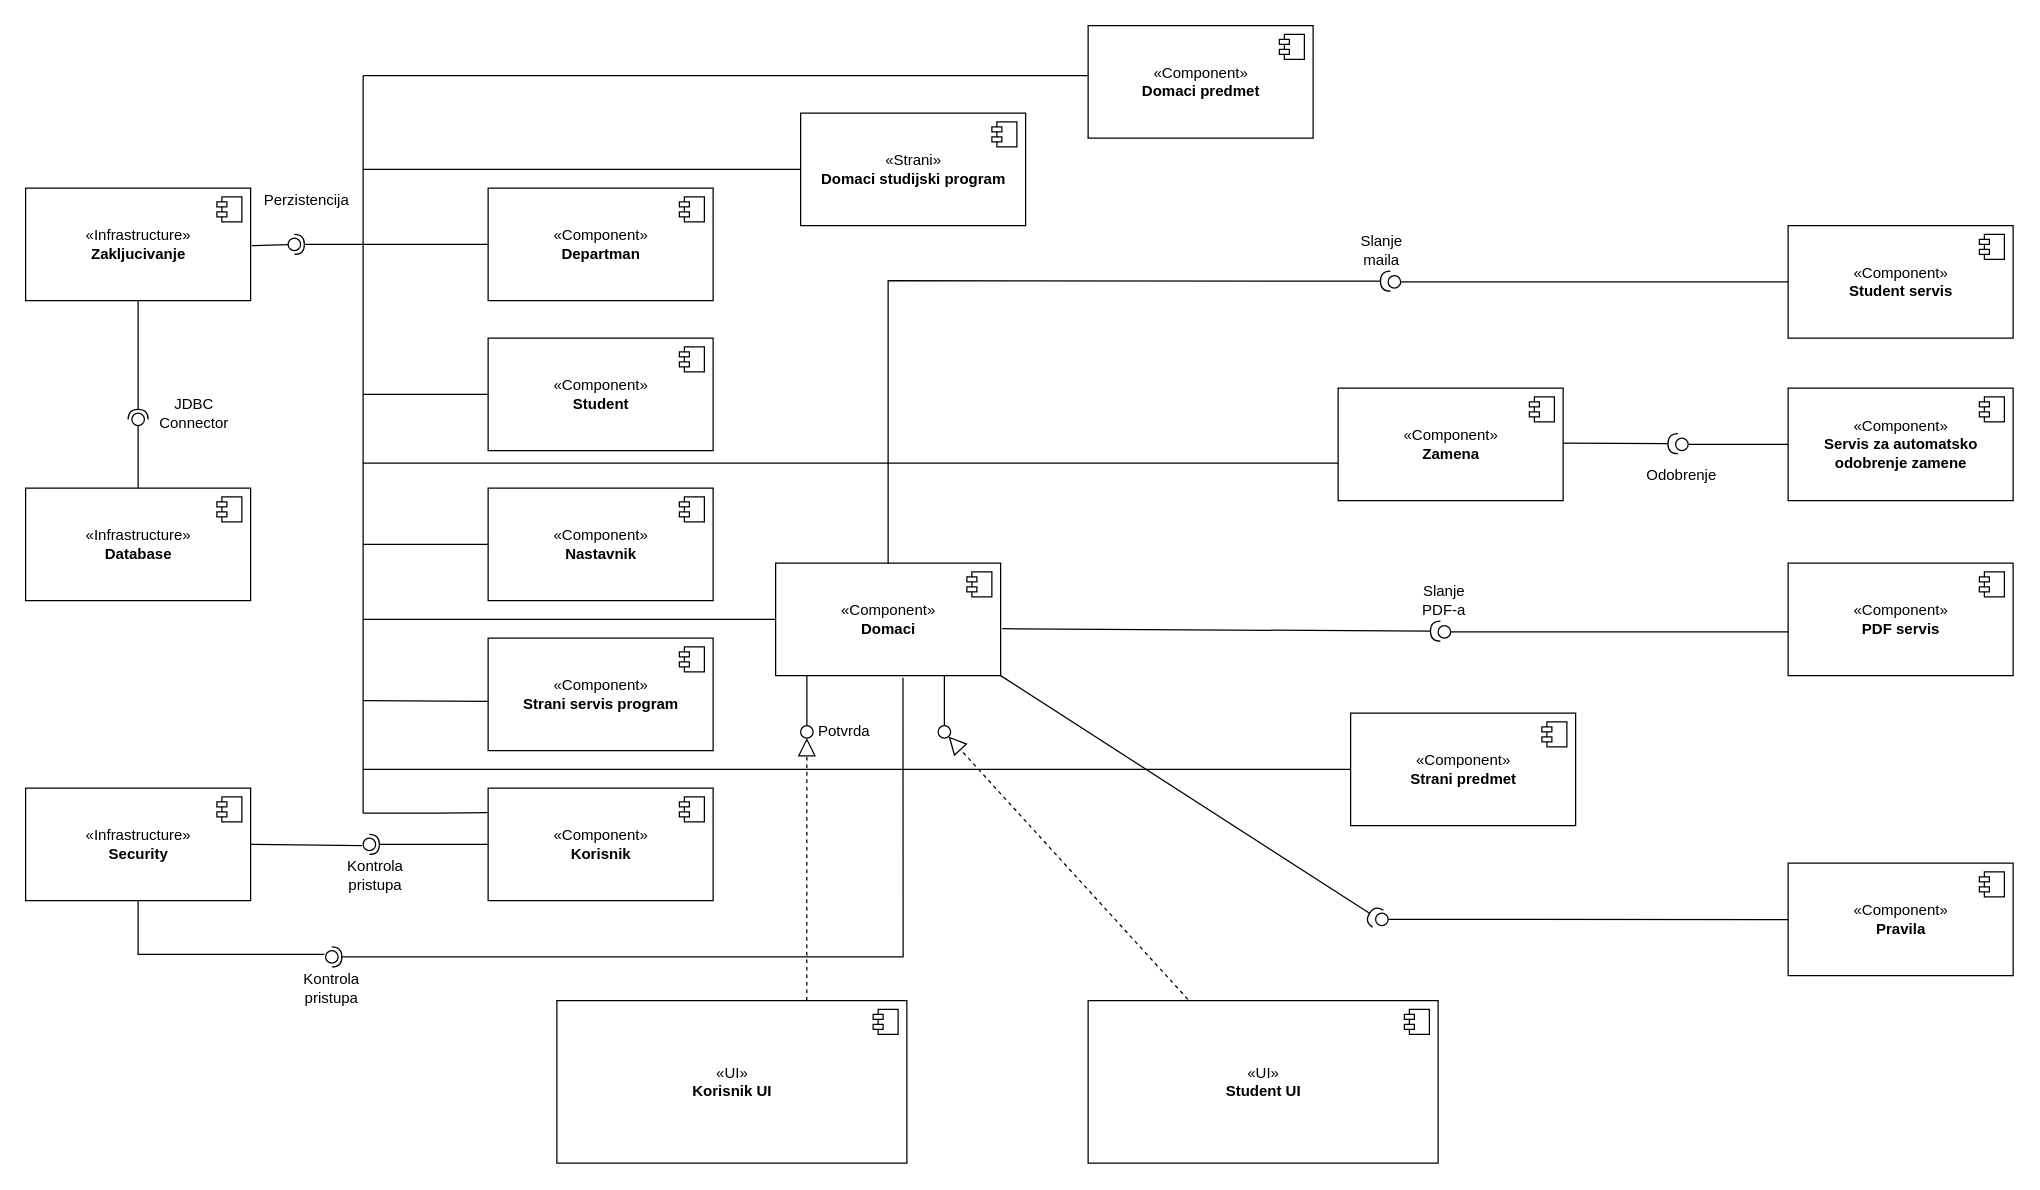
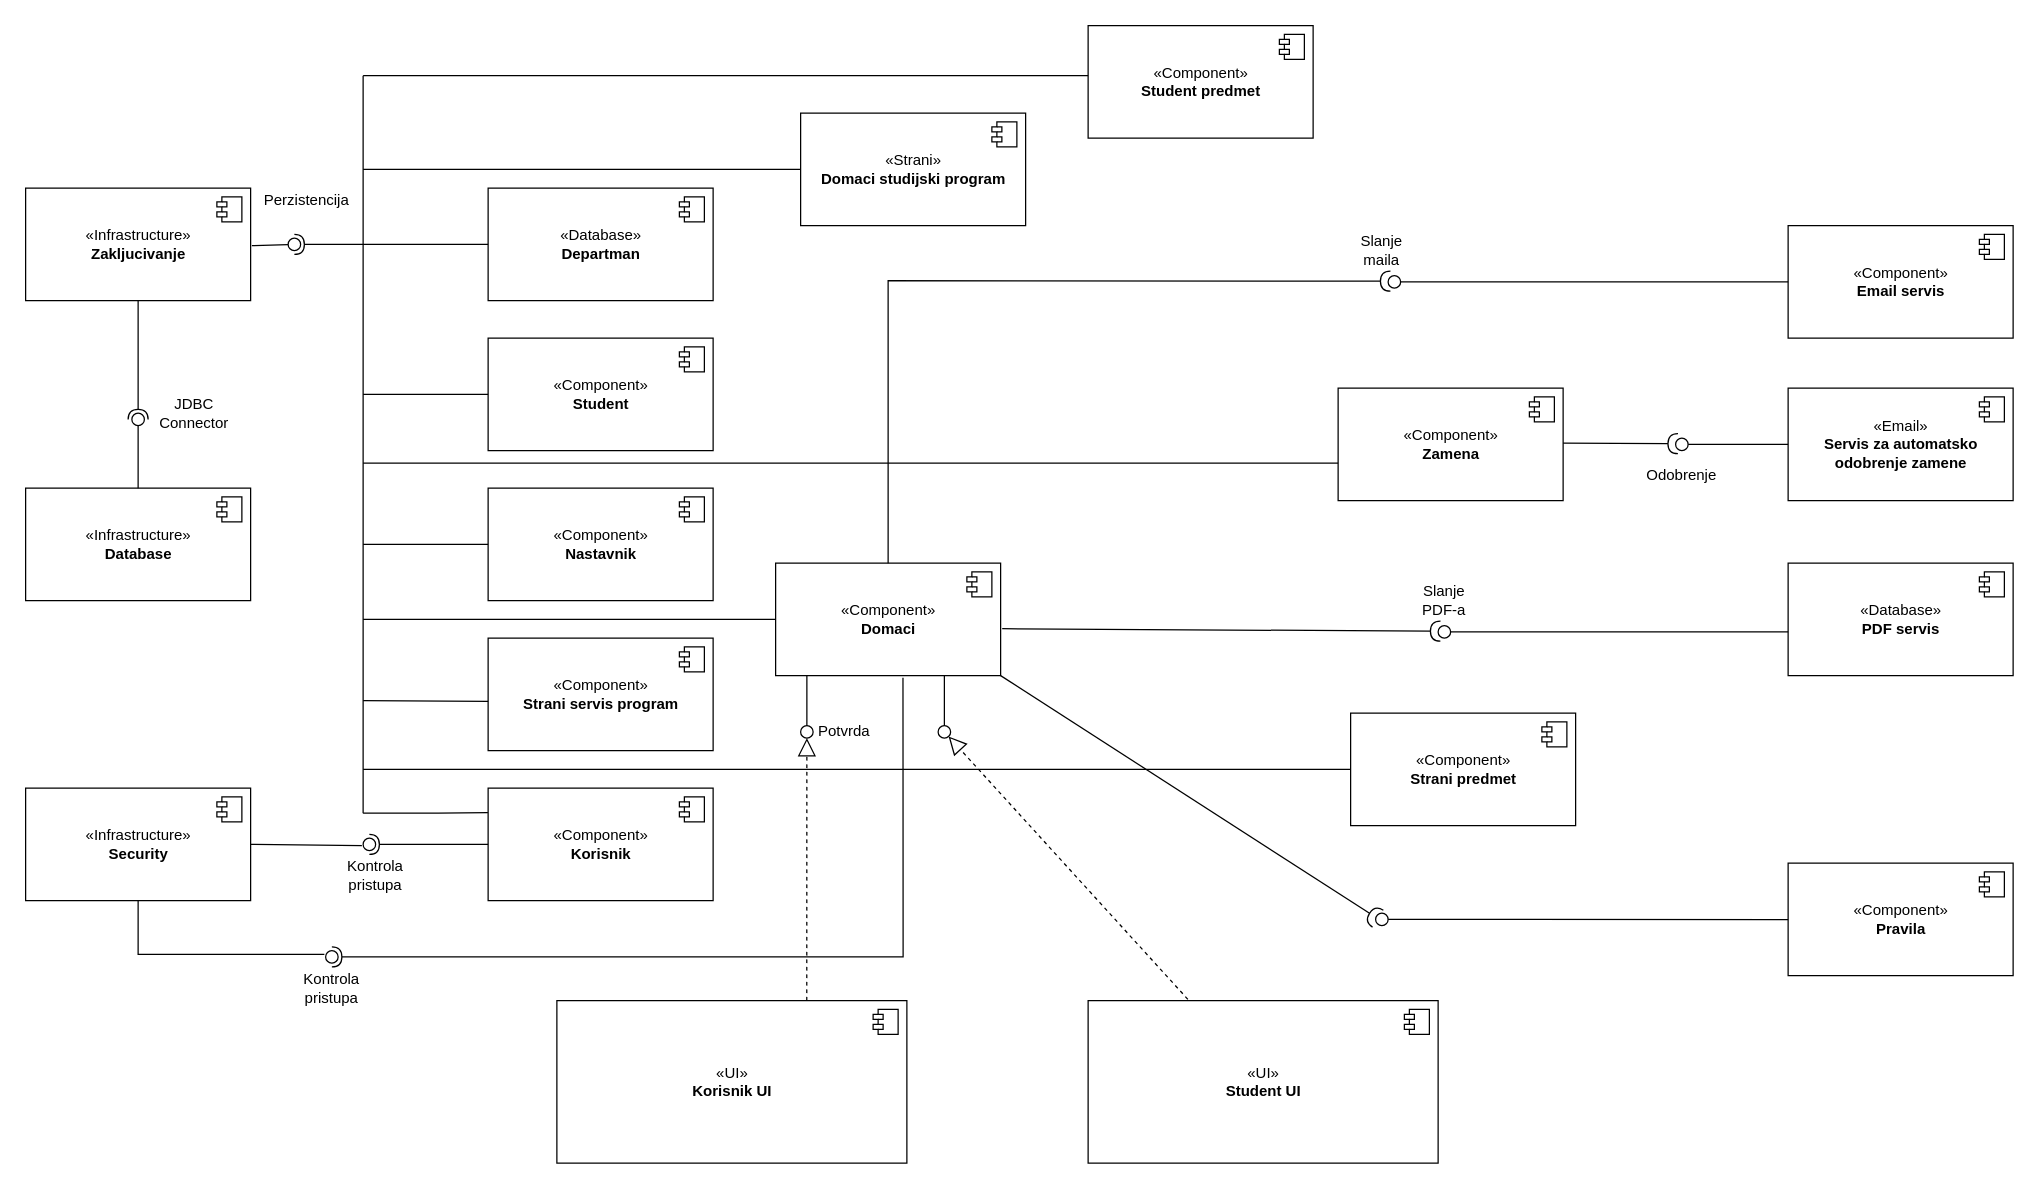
(1201, 82) -> (1201, 82)
(601, 244) -> (601, 244)
(1901, 282) -> (1901, 282)
(1901, 444) -> (1901, 444)
(1901, 619) -> (1901, 619)
